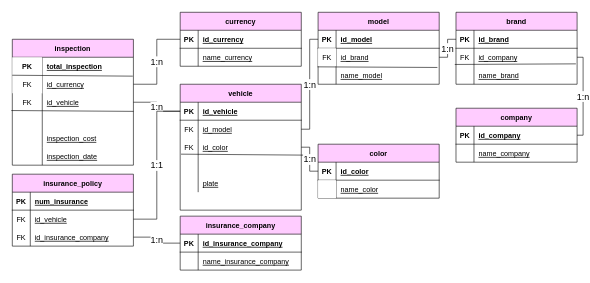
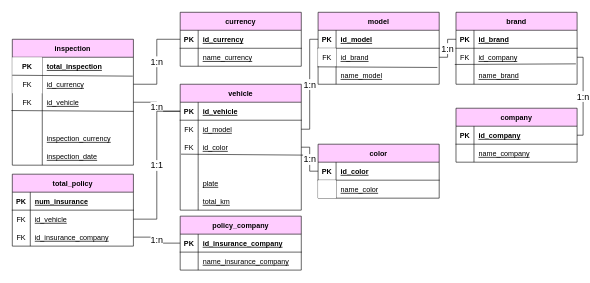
(75, 139) -> (83, 139)
(73, 184) -> (73, 184)
none -> (250, 201)
(241, 226) -> (241, 226)
